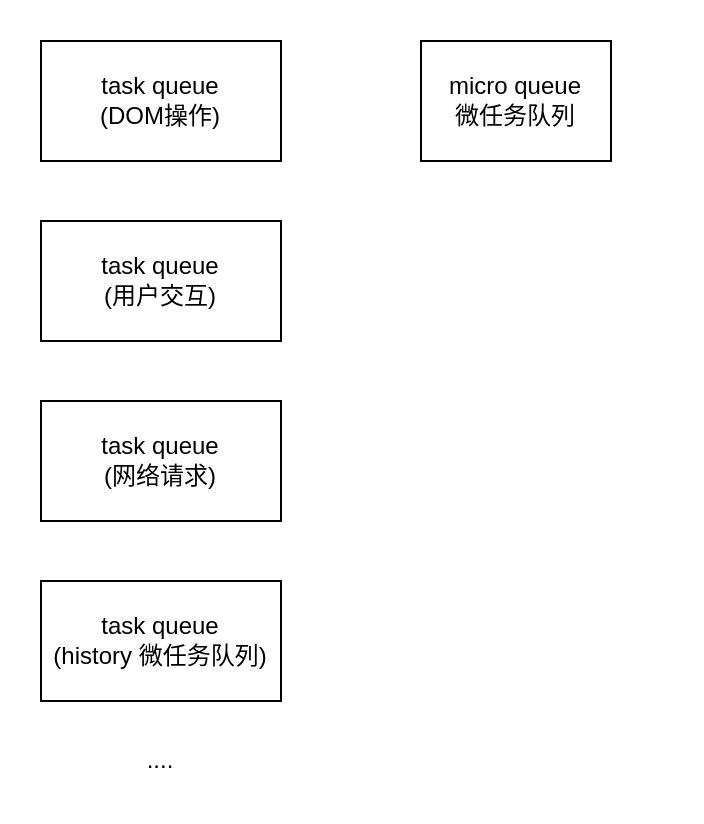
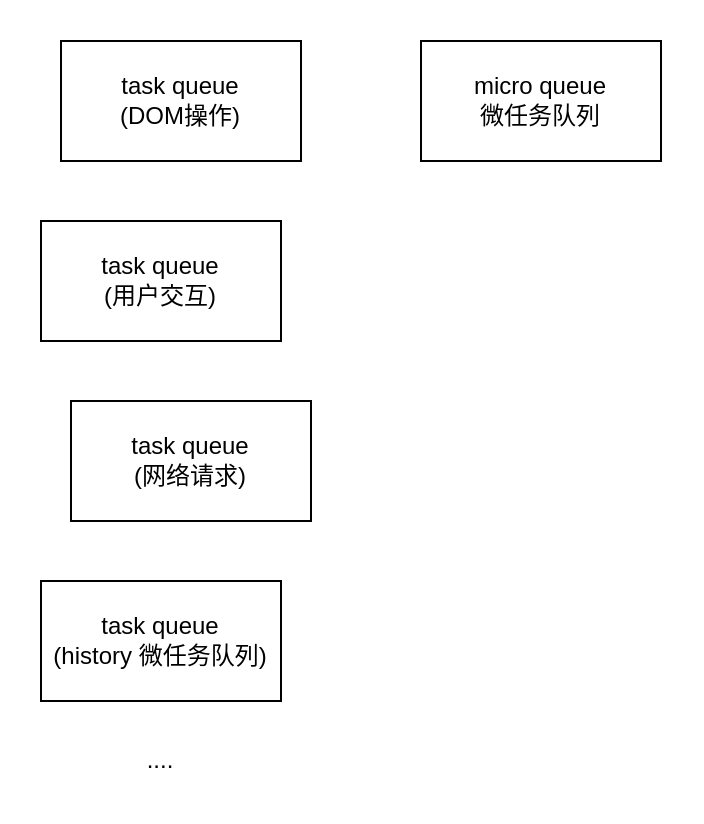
(161, 101) -> (181, 101)
(516, 101) -> (541, 101)
(161, 461) -> (191, 461)
